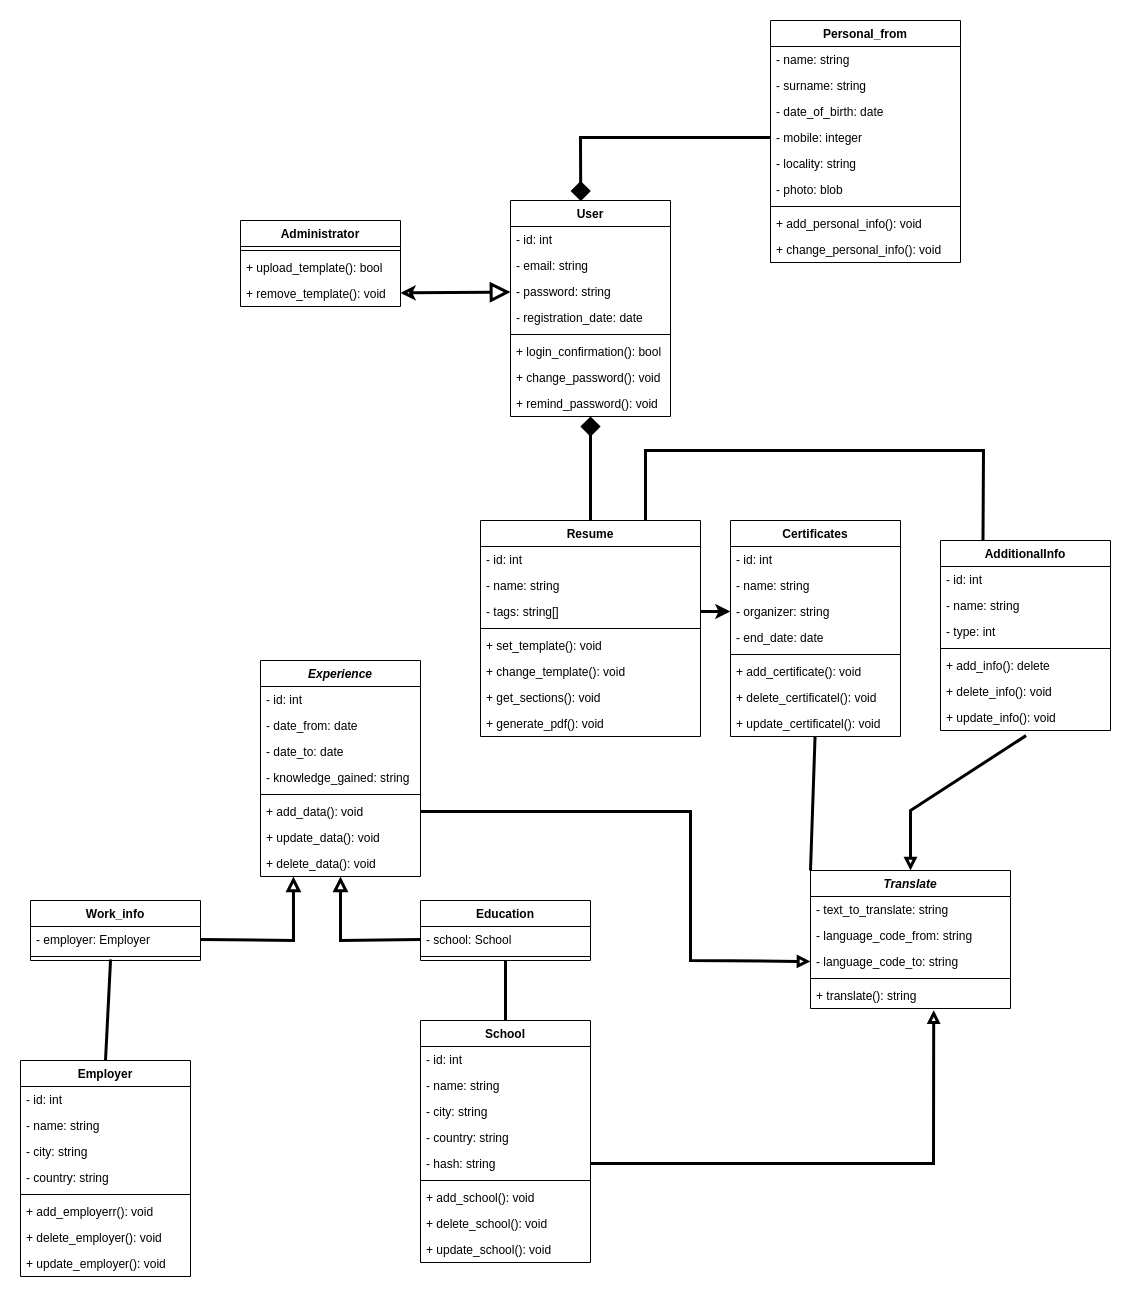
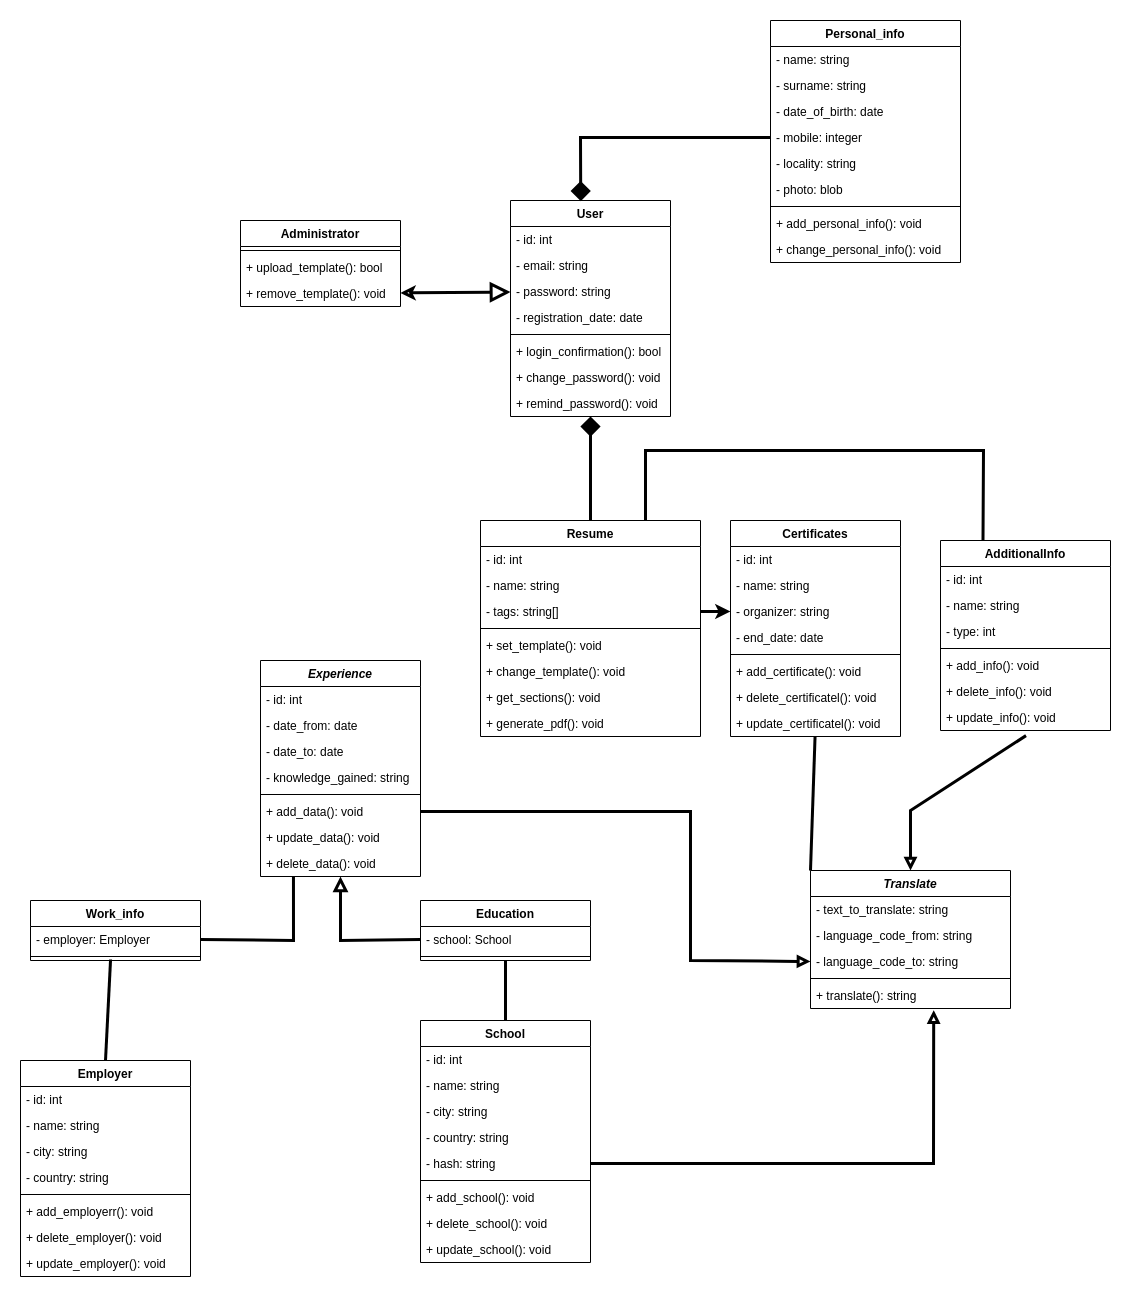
(865, 34) -> (865, 34)
(1005, 666) -> (999, 666)
(293, 892) -> (293, 886)
